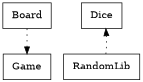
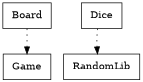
(106, 45) -> (97, 38)
